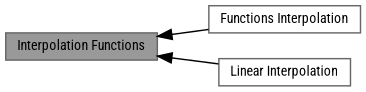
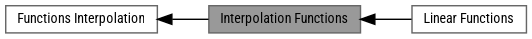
(190, 32) -> (190, 19)
(285, 72) -> (469, 19)
